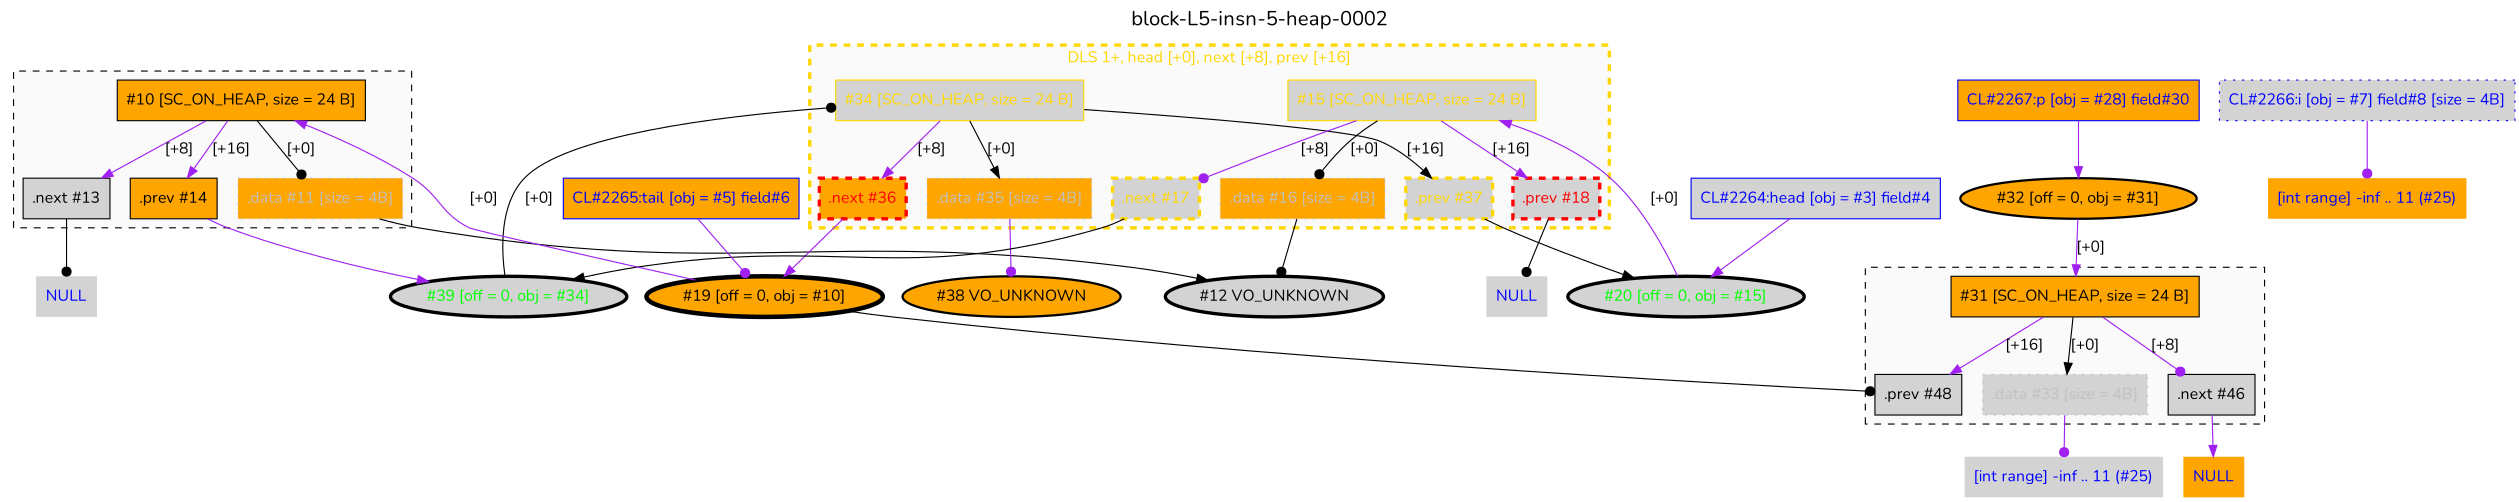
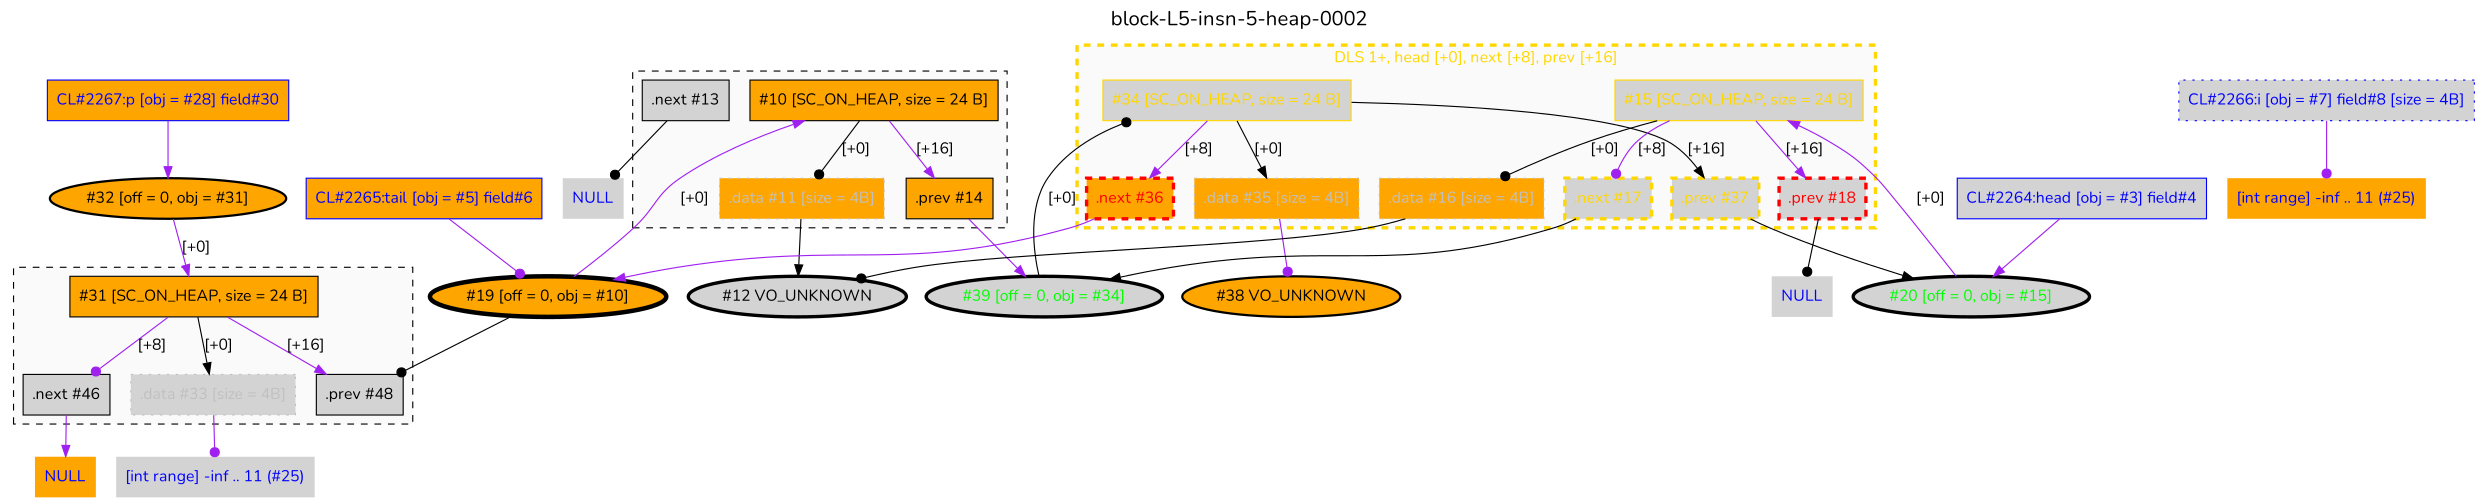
(159, 147) -> none
